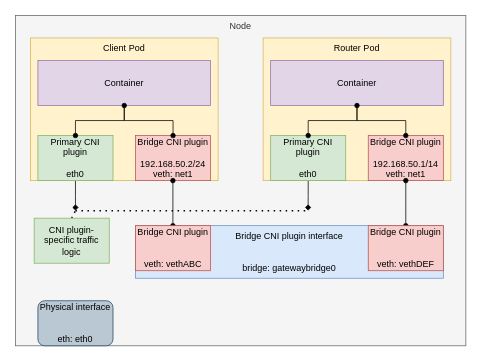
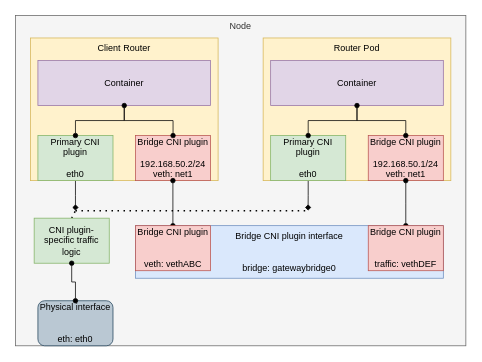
(124, 49) -> (124, 49)
(405, 158) -> (405, 158)
(405, 248) -> (405, 248)
none -> (73, 282)
